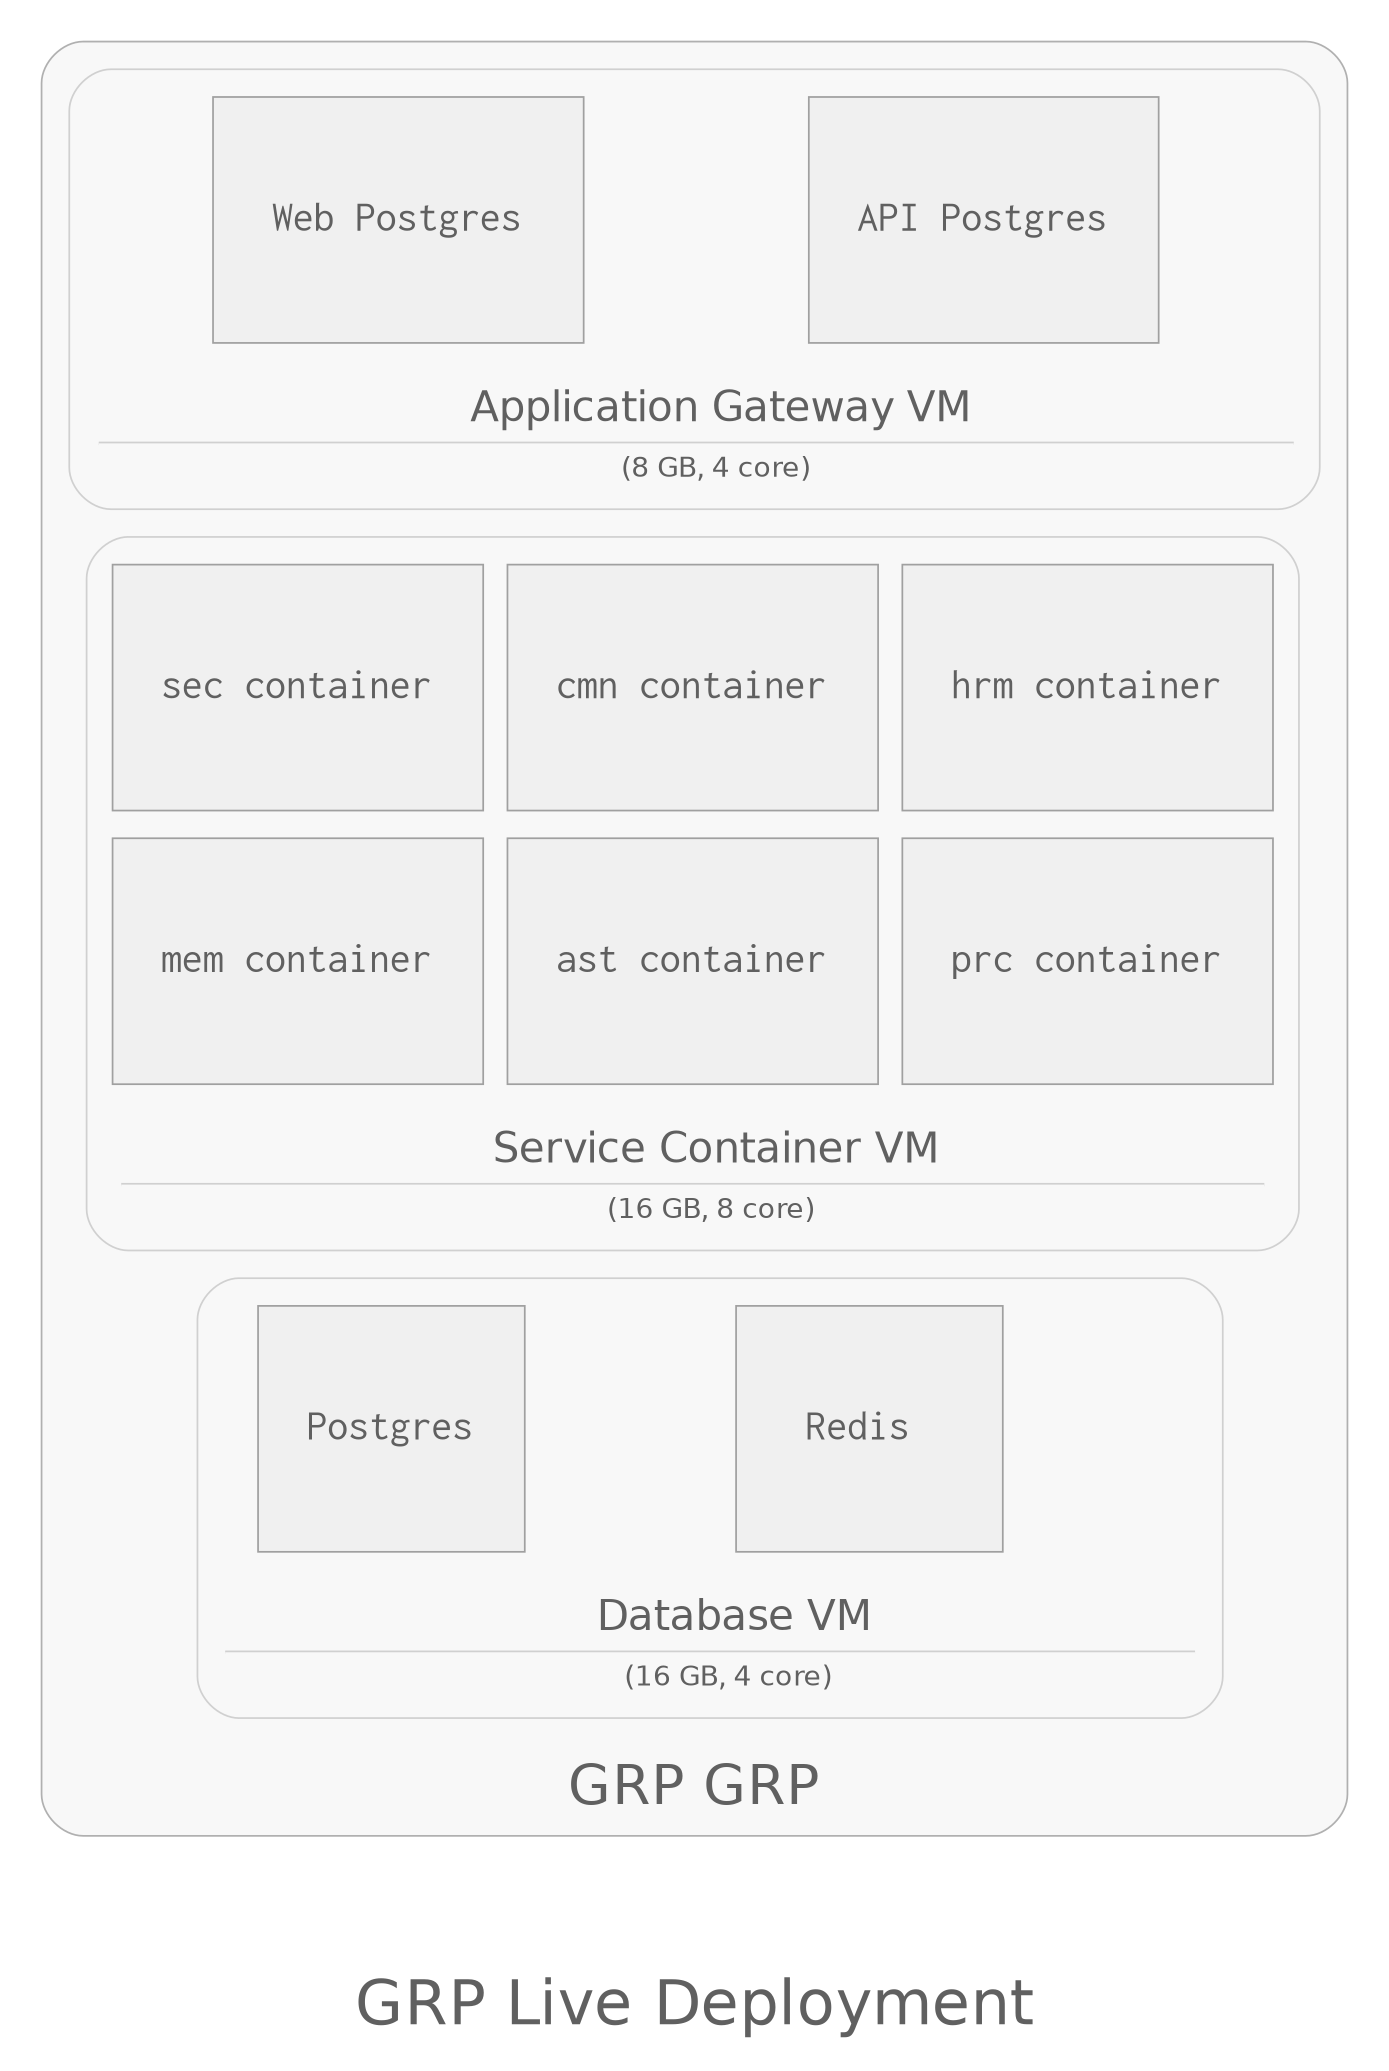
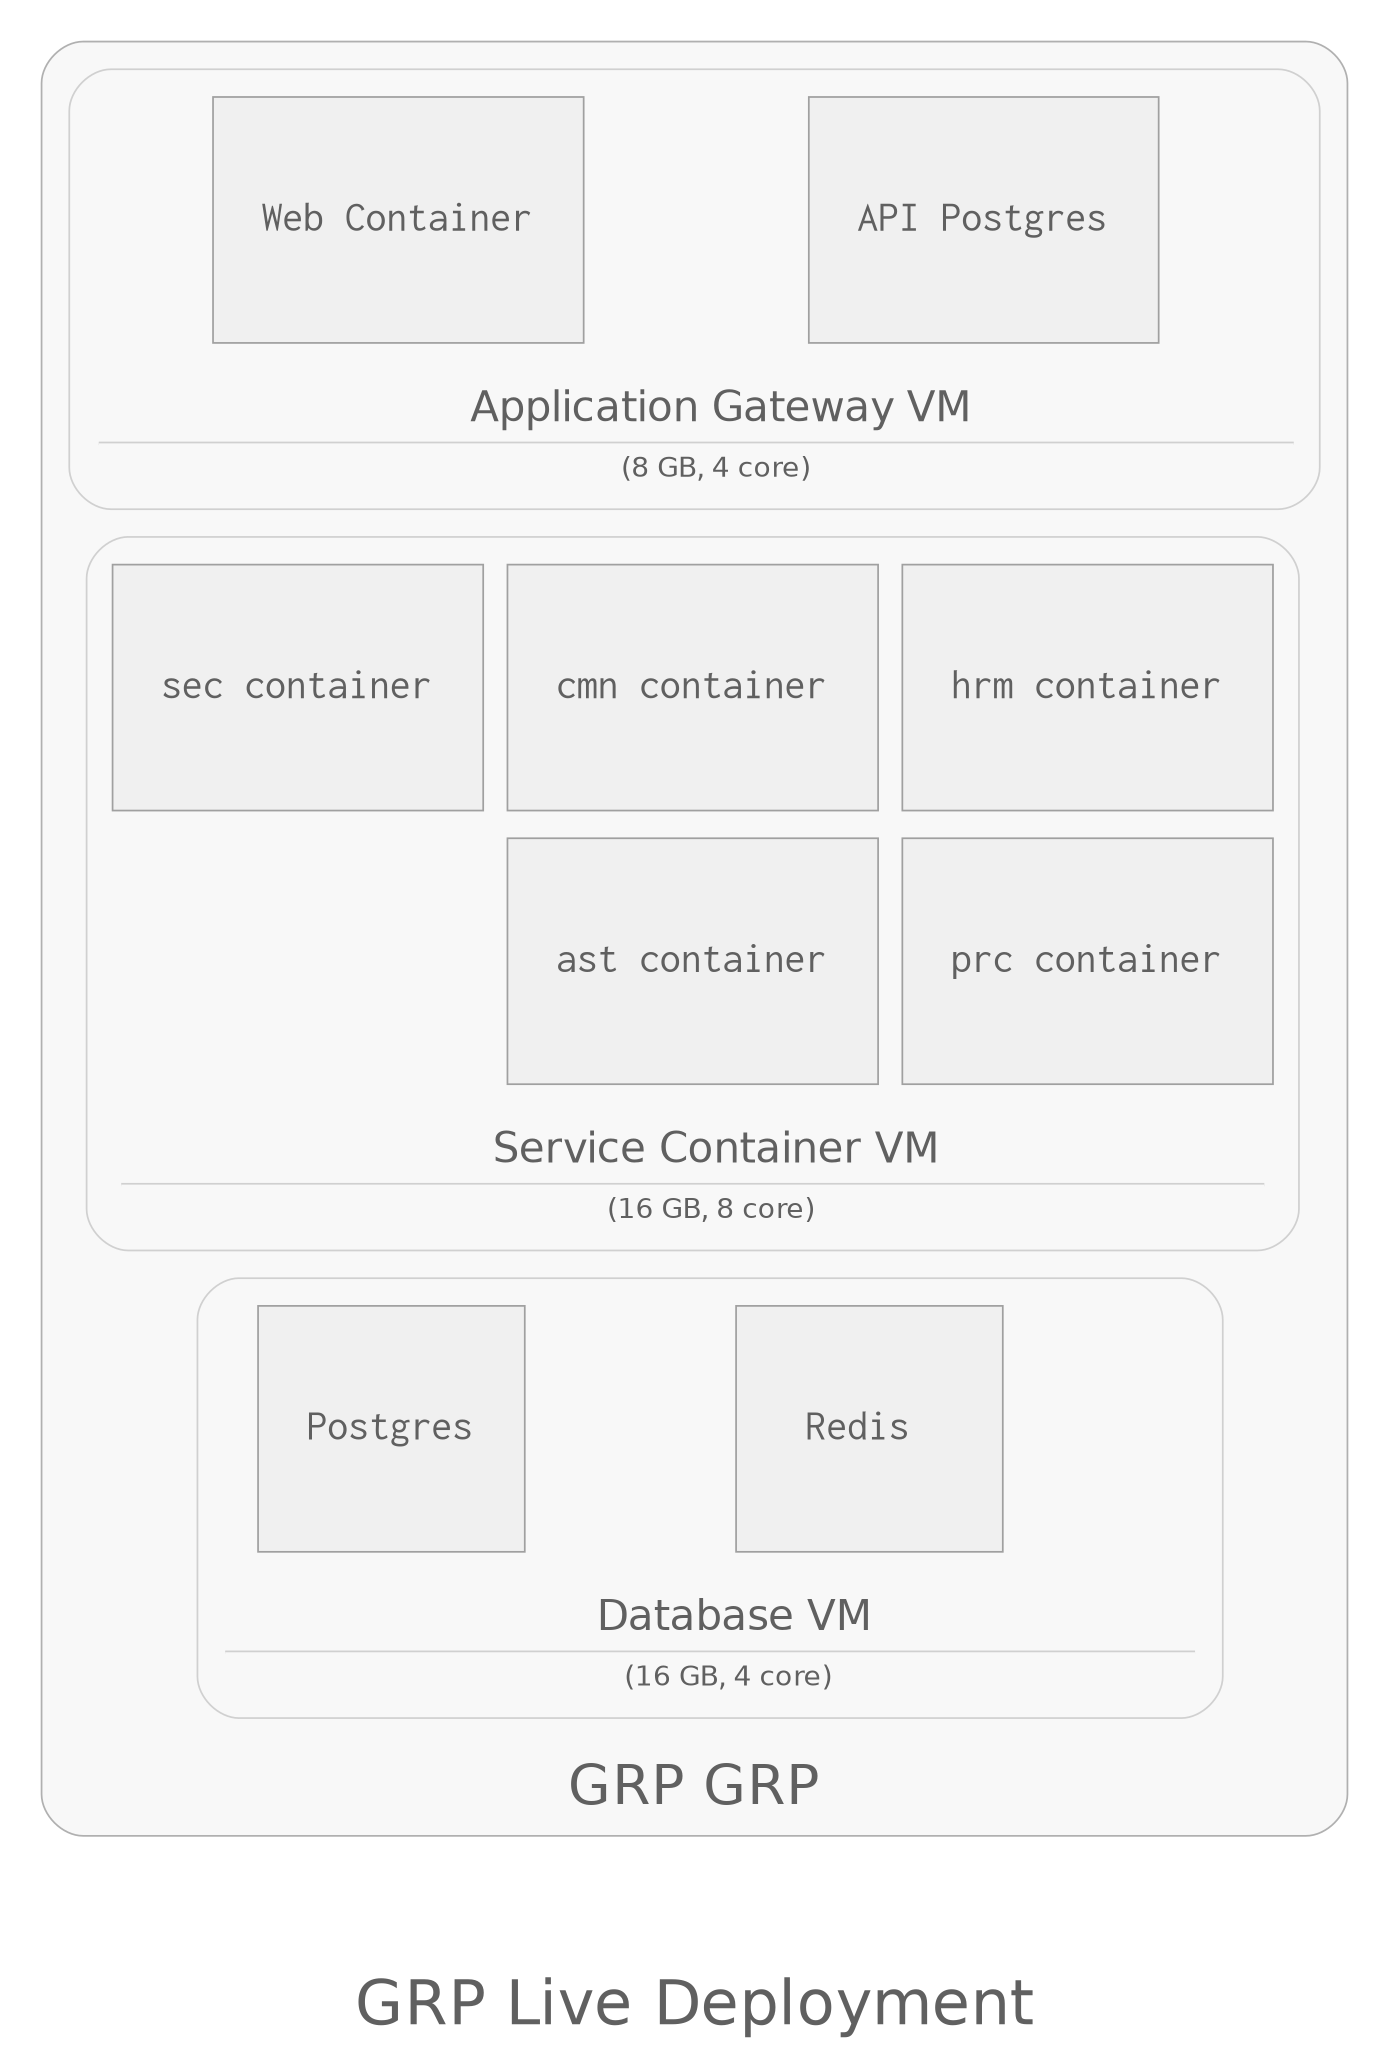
(398, 220) -> (398, 220)
(298, 961) -> none
